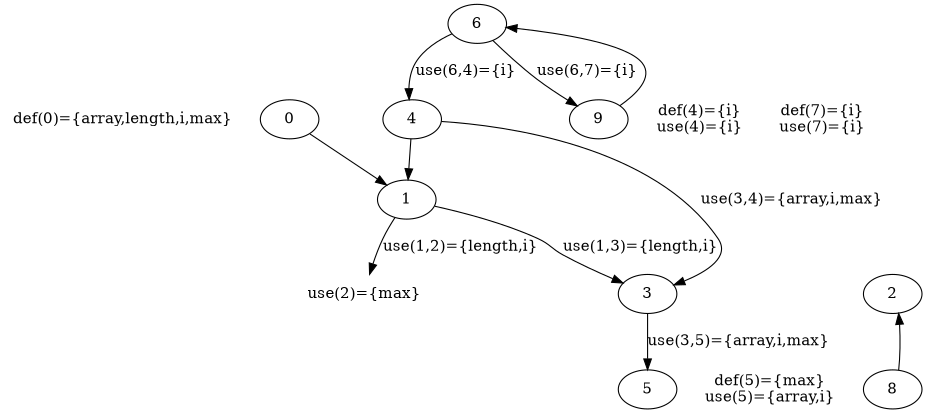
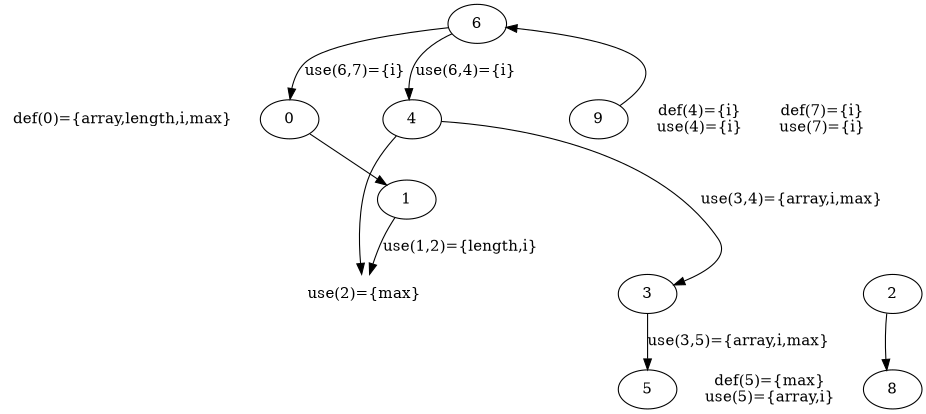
(529, 73) -> (361, 42)
(410, 154) -> (364, 195)
(527, 234) -> none
(900, 347) -> (885, 336)
